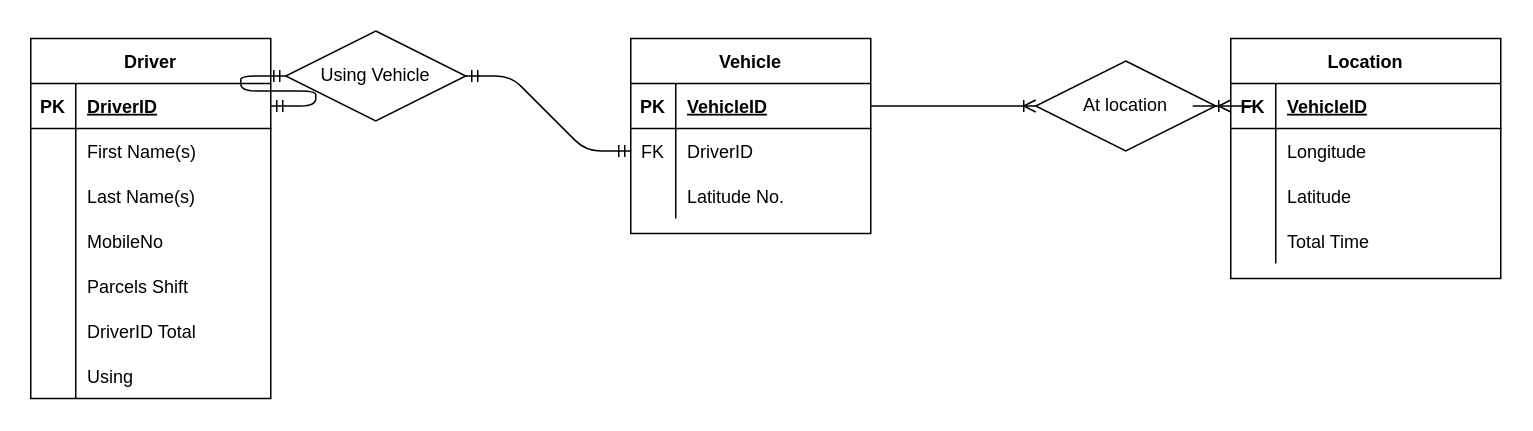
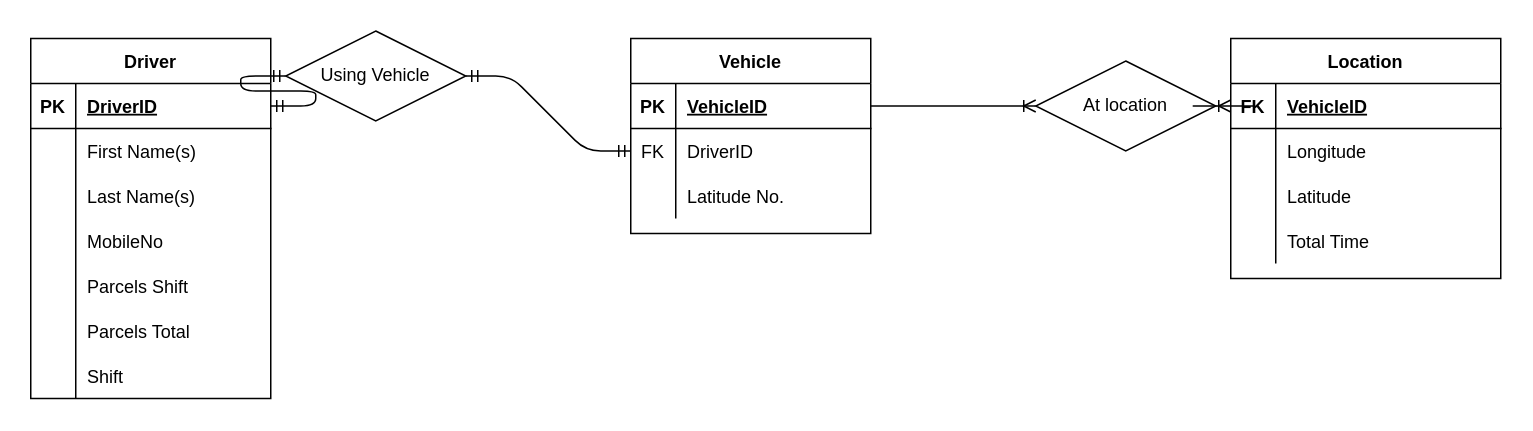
(151, 332) -> (146, 332)
(110, 377) -> (110, 377)
